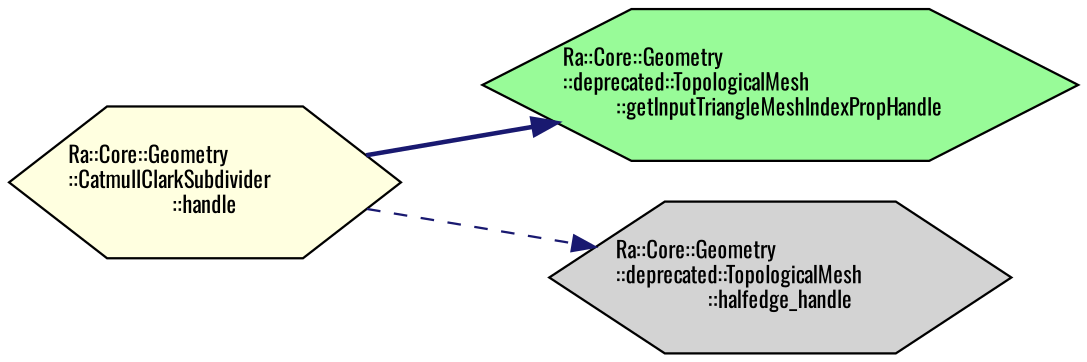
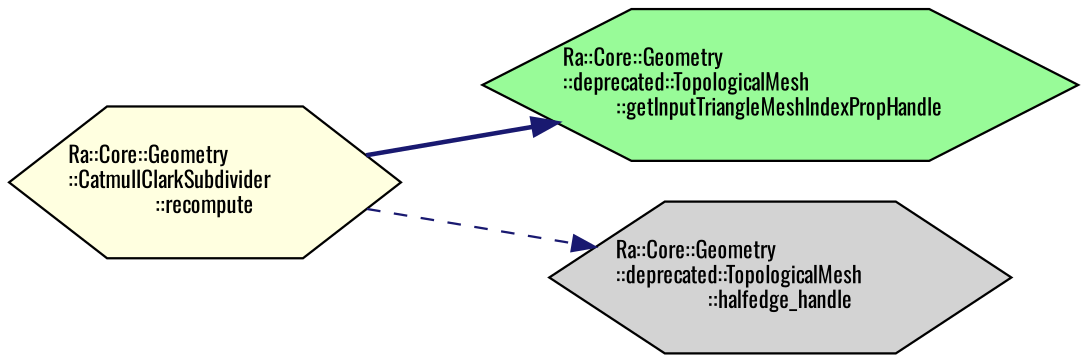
(205, 182) -> (205, 182)
